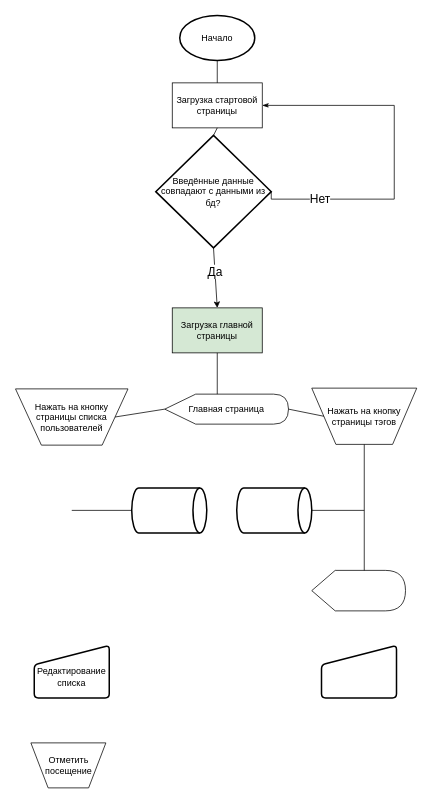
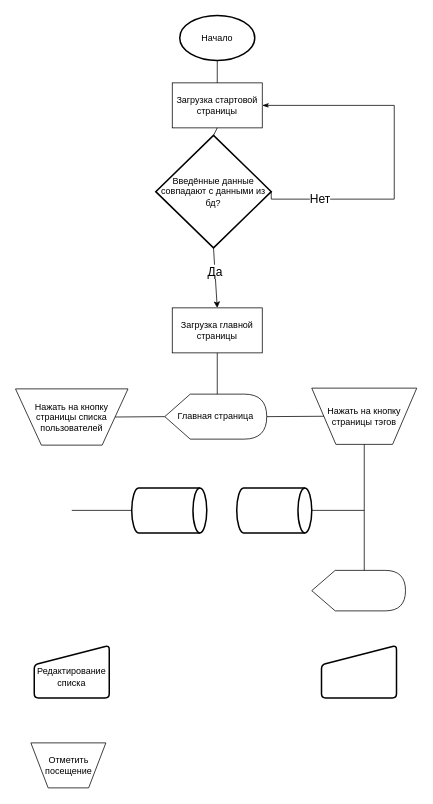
(217, 330) -> (217, 330)
(227, 409) -> (216, 417)
